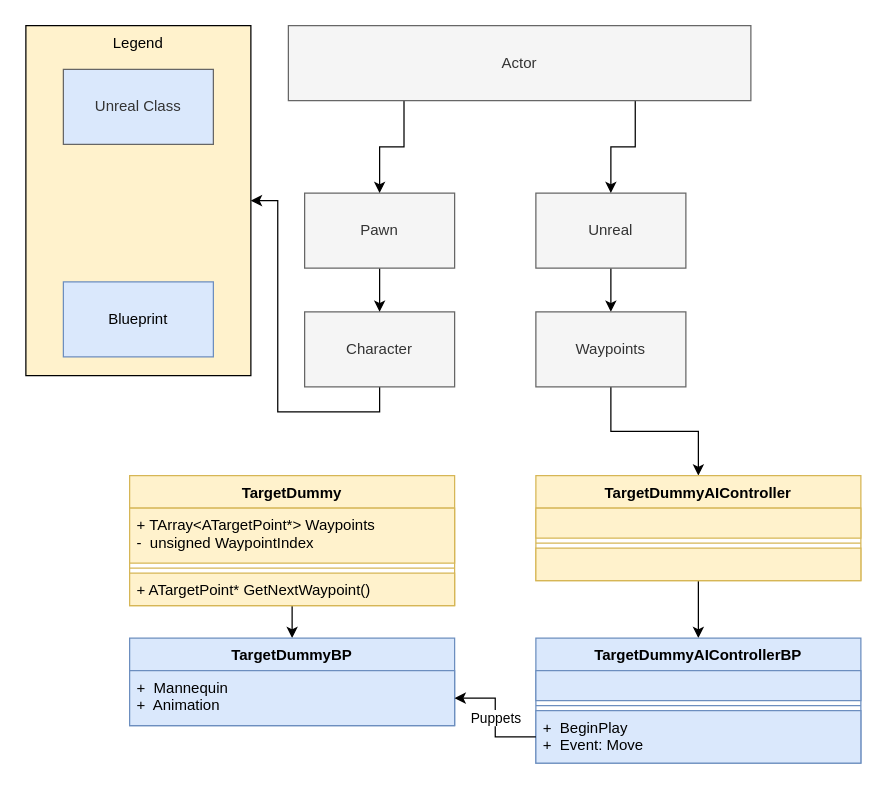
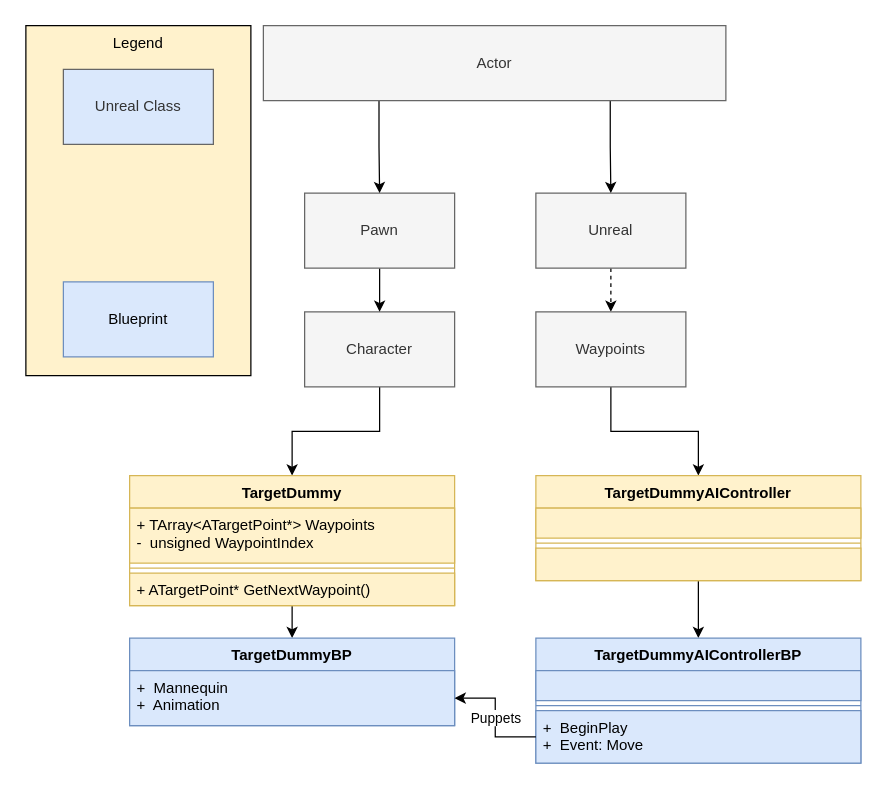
(519, 63) -> (494, 63)
(611, 287) -> (611, 287)
(278, 350) -> (329, 431)
